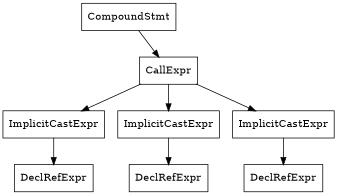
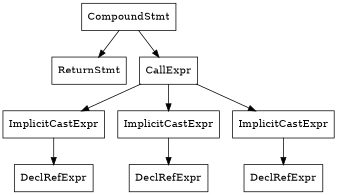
none -> (89, 71)
